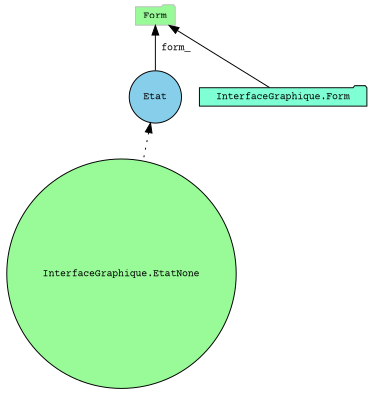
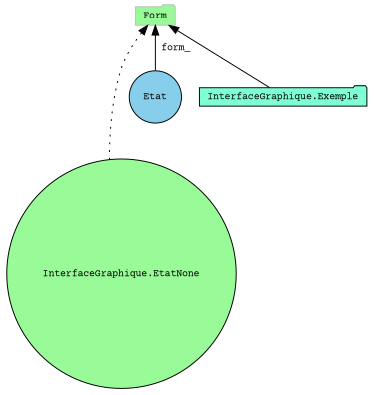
(283, 97) -> (283, 97)
(146, 147) -> (115, 93)
